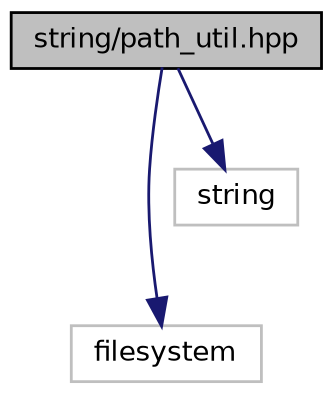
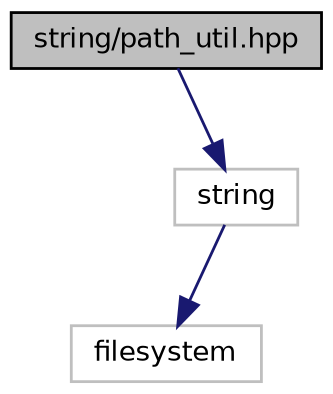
(149, 183) -> (207, 263)
